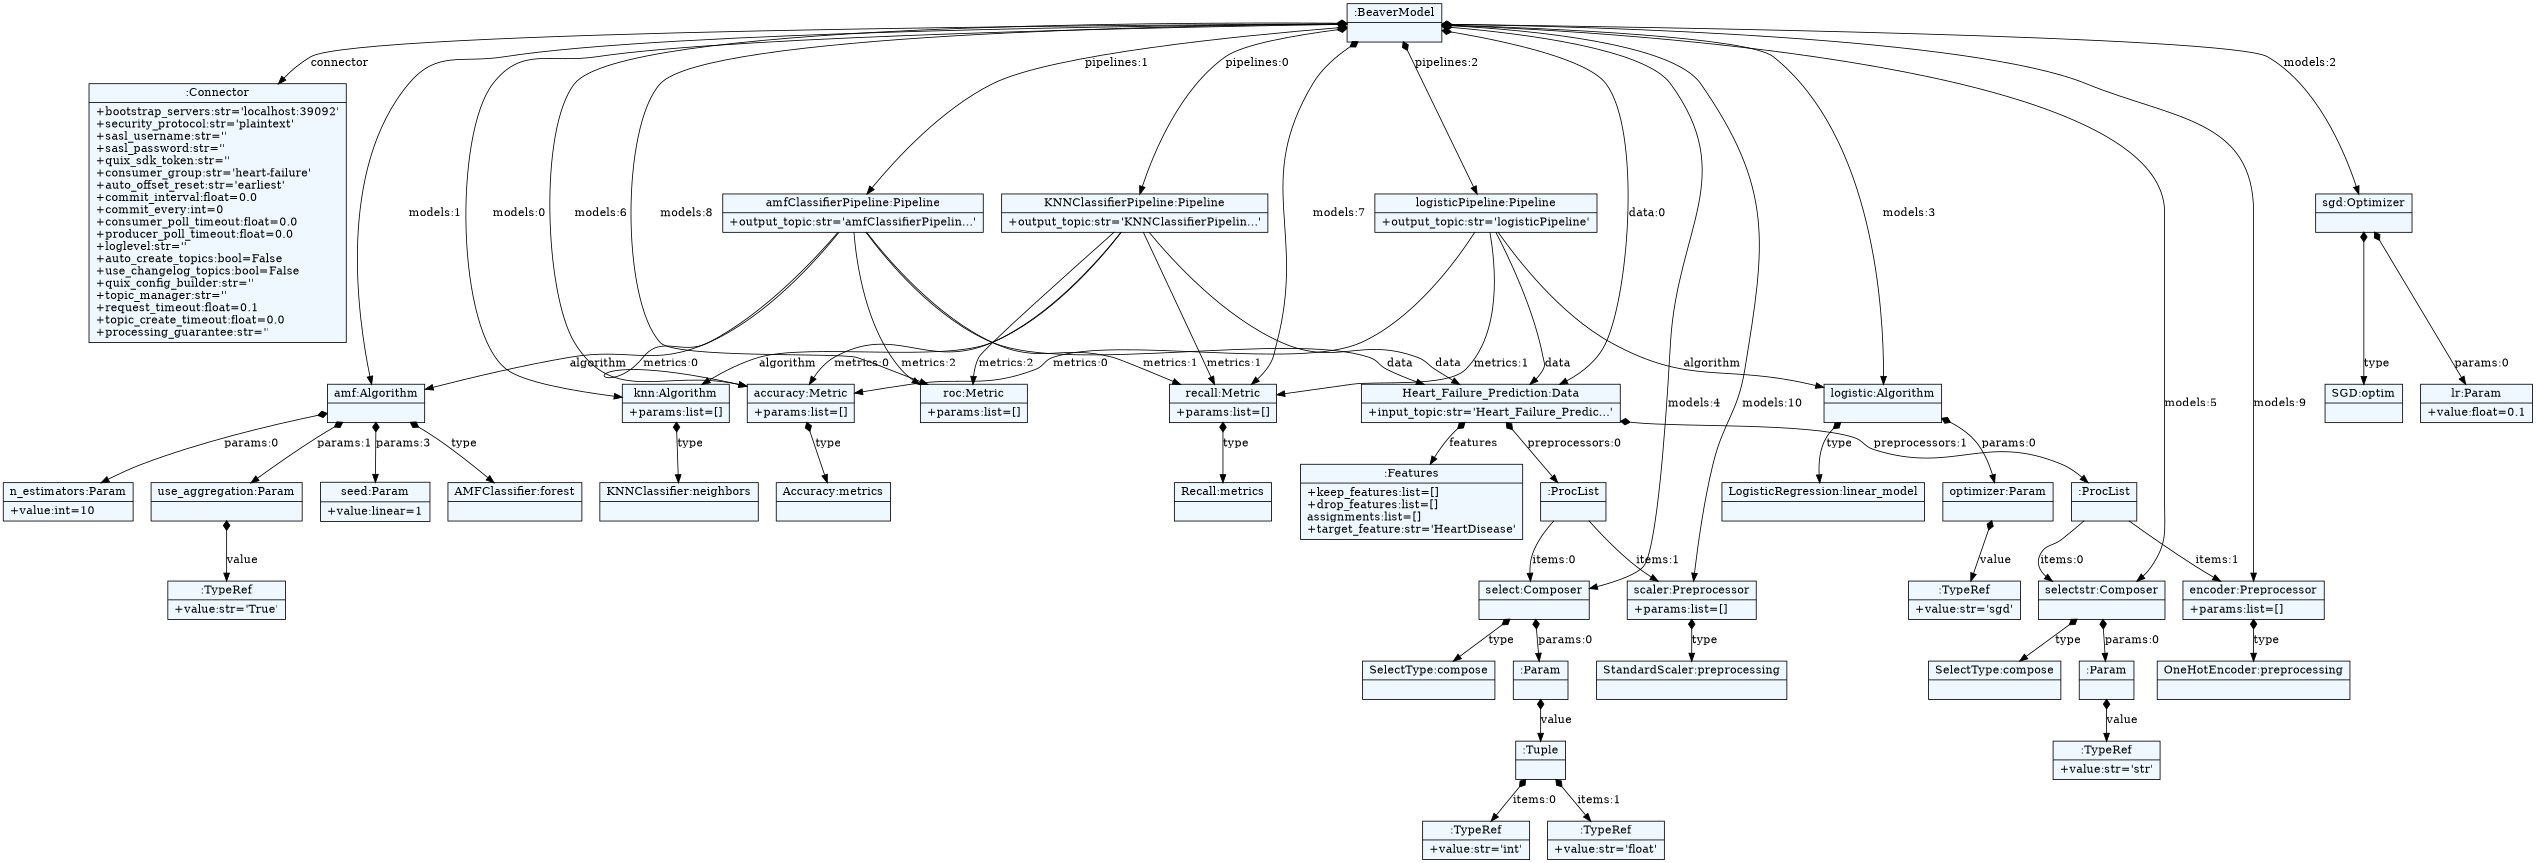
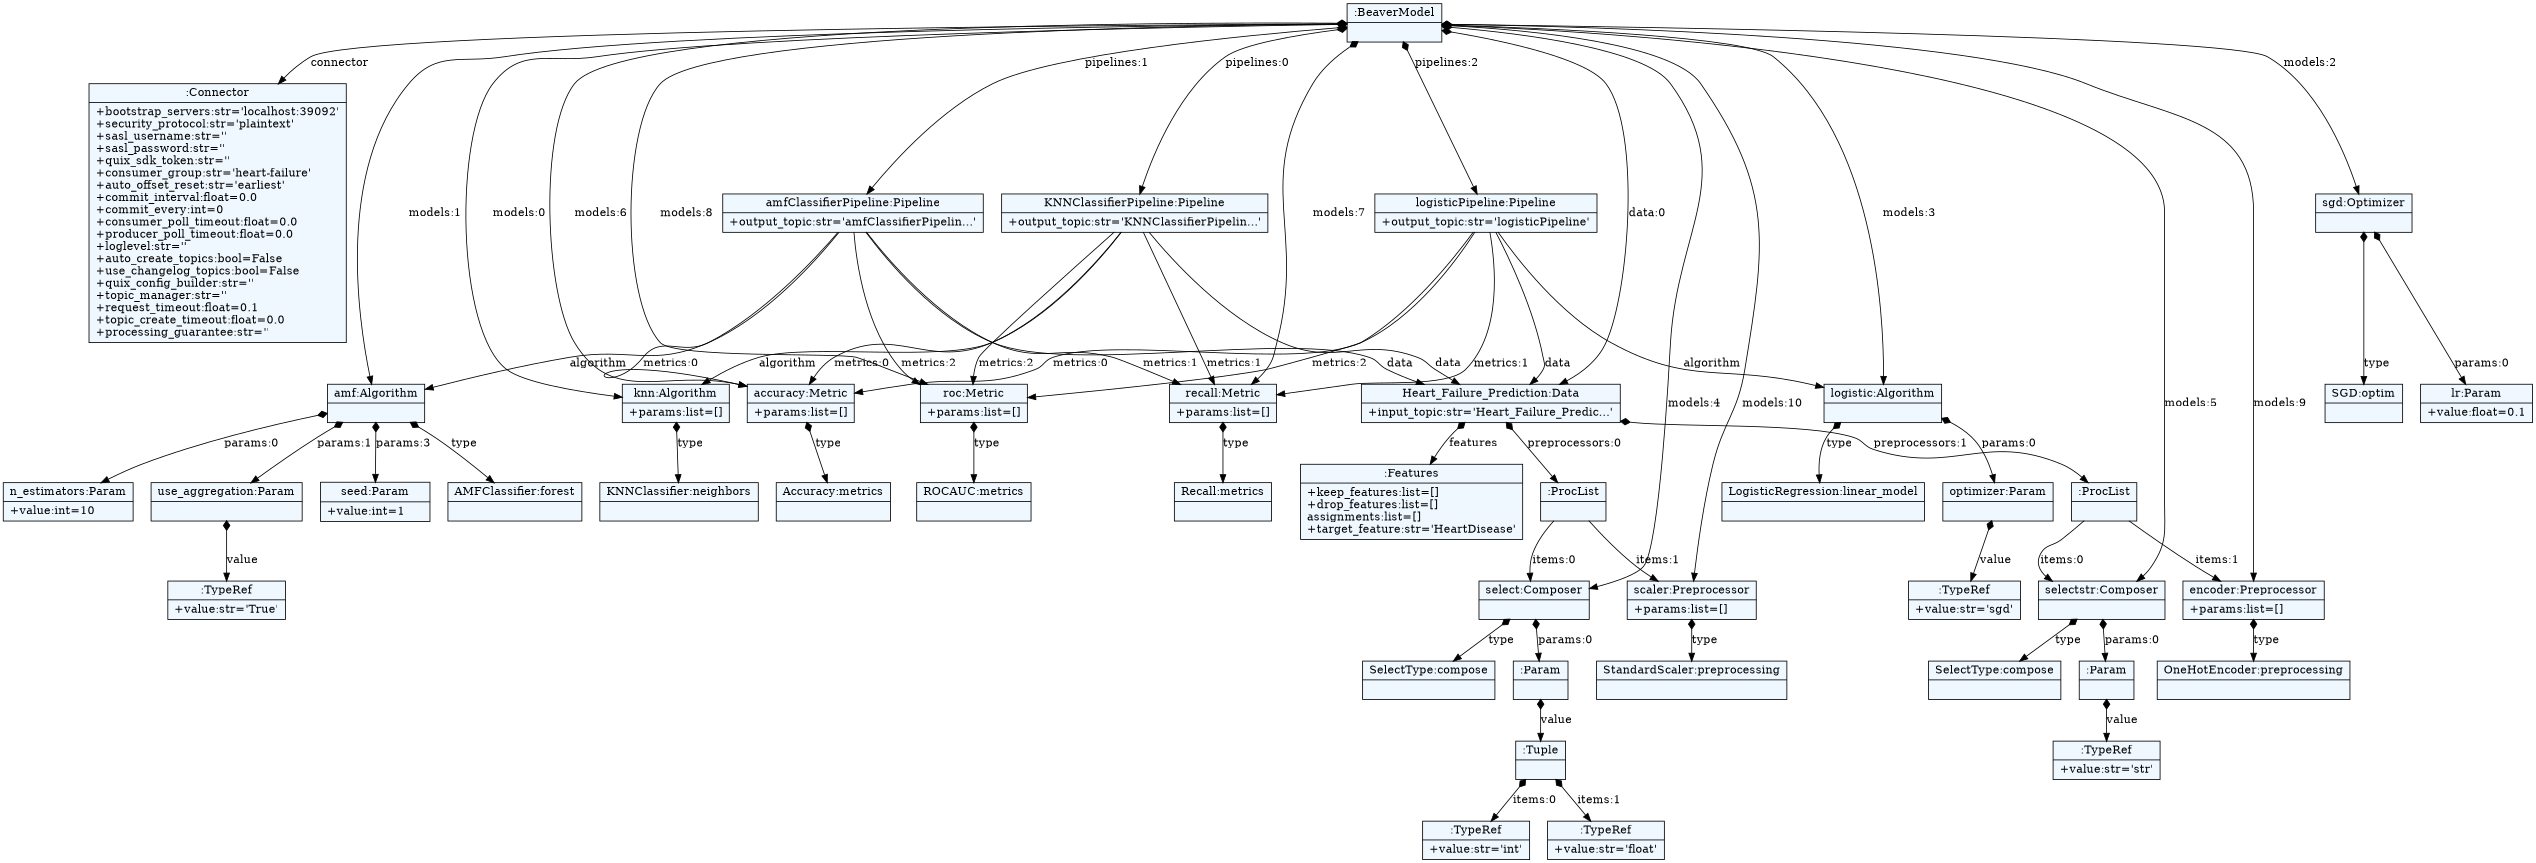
none -> (1278, 366)
none -> (974, 502)
(375, 511) -> (366, 511)
